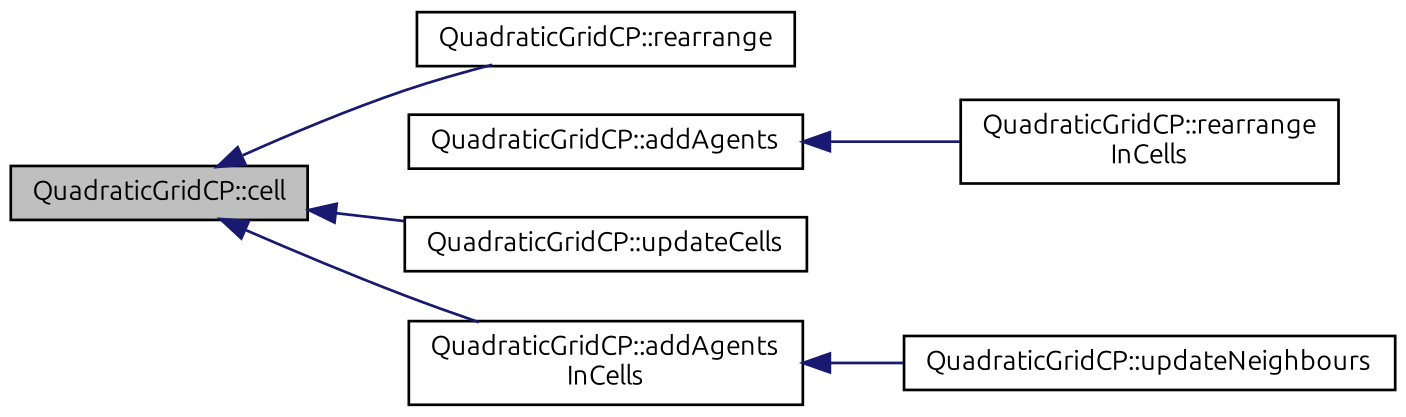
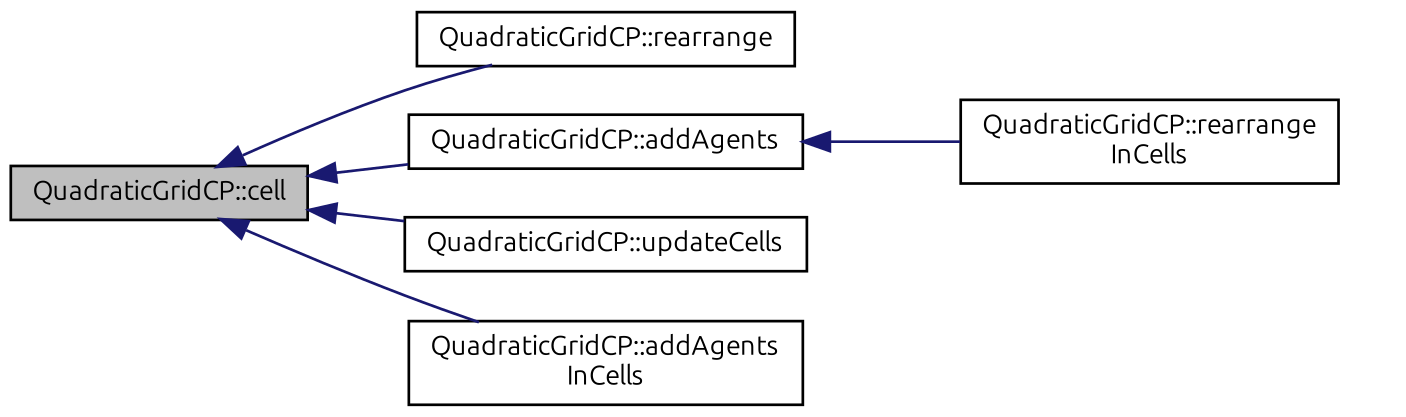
none -> (372, 169)
(1150, 363) -> none
